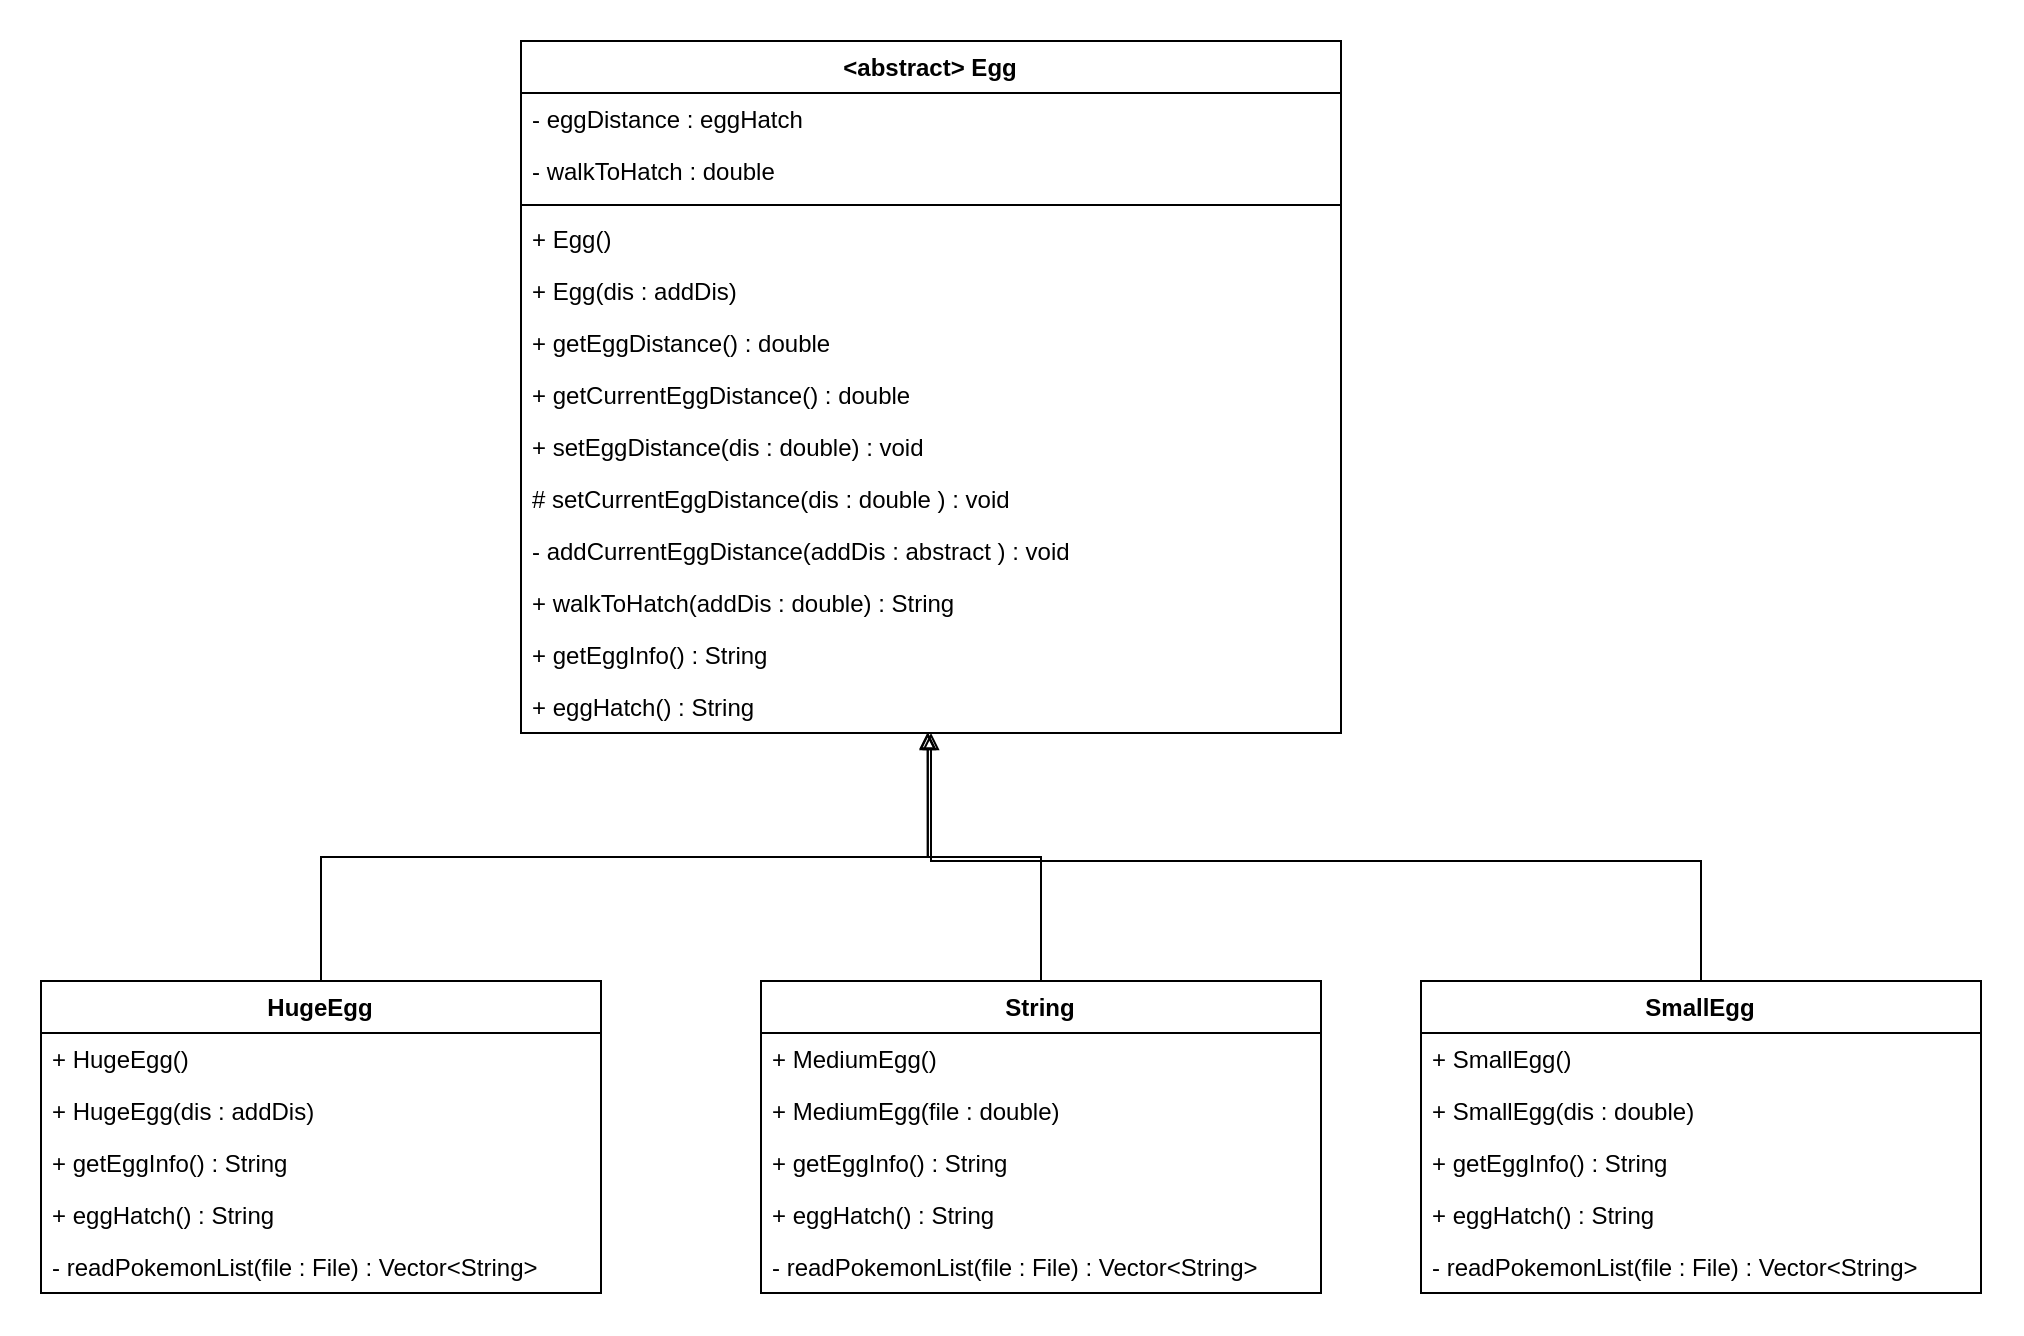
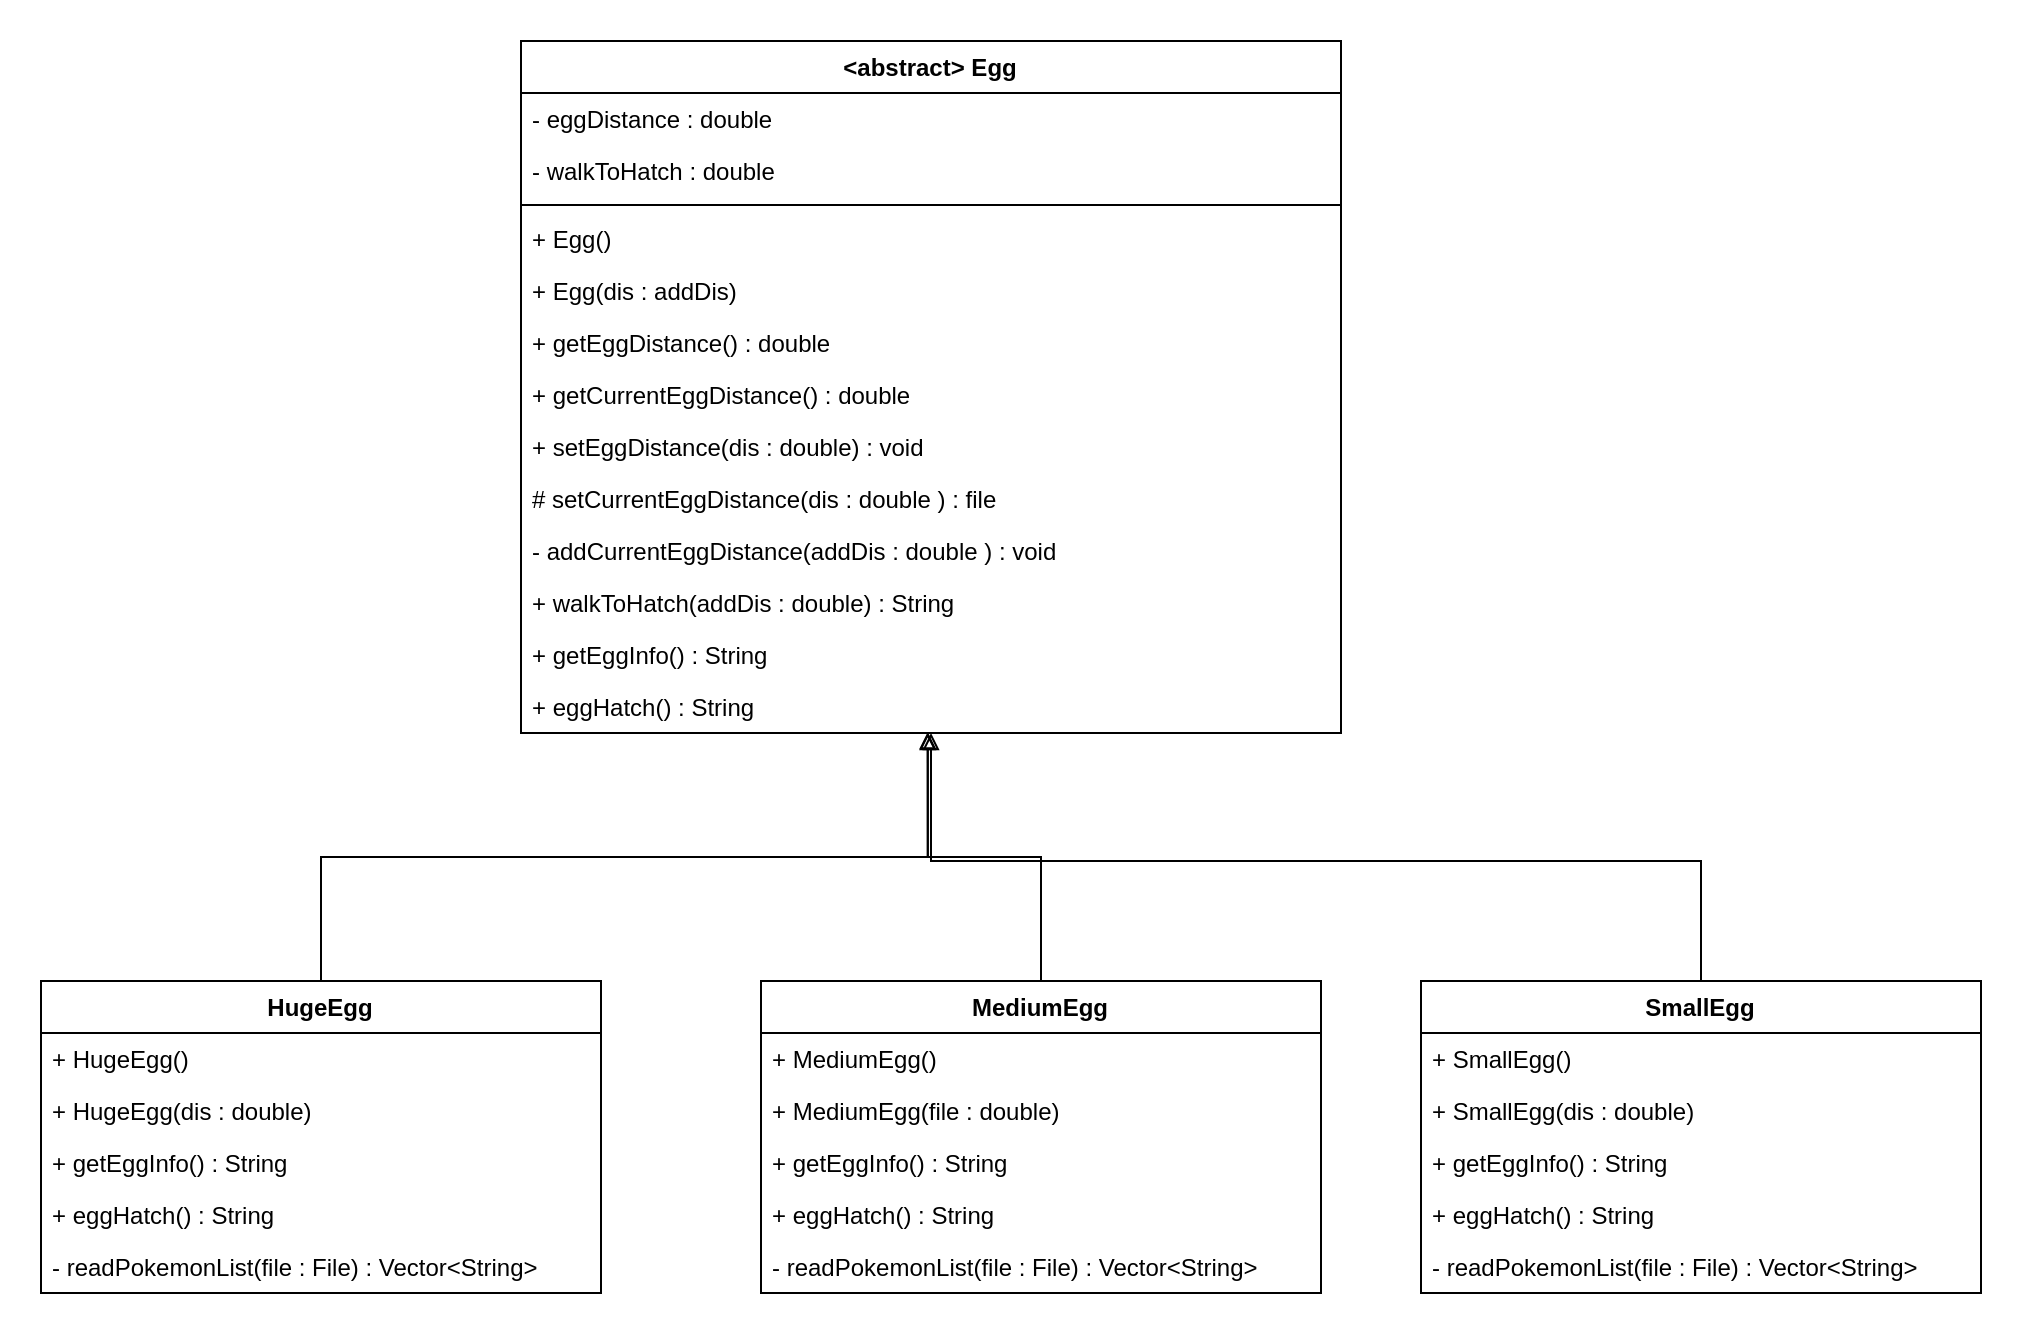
(678, 120) -> (661, 120)
(797, 500) -> (794, 500)
(834, 552) -> (817, 552)
(1040, 1008) -> (1040, 1008)
(188, 1112) -> (188, 1112)
